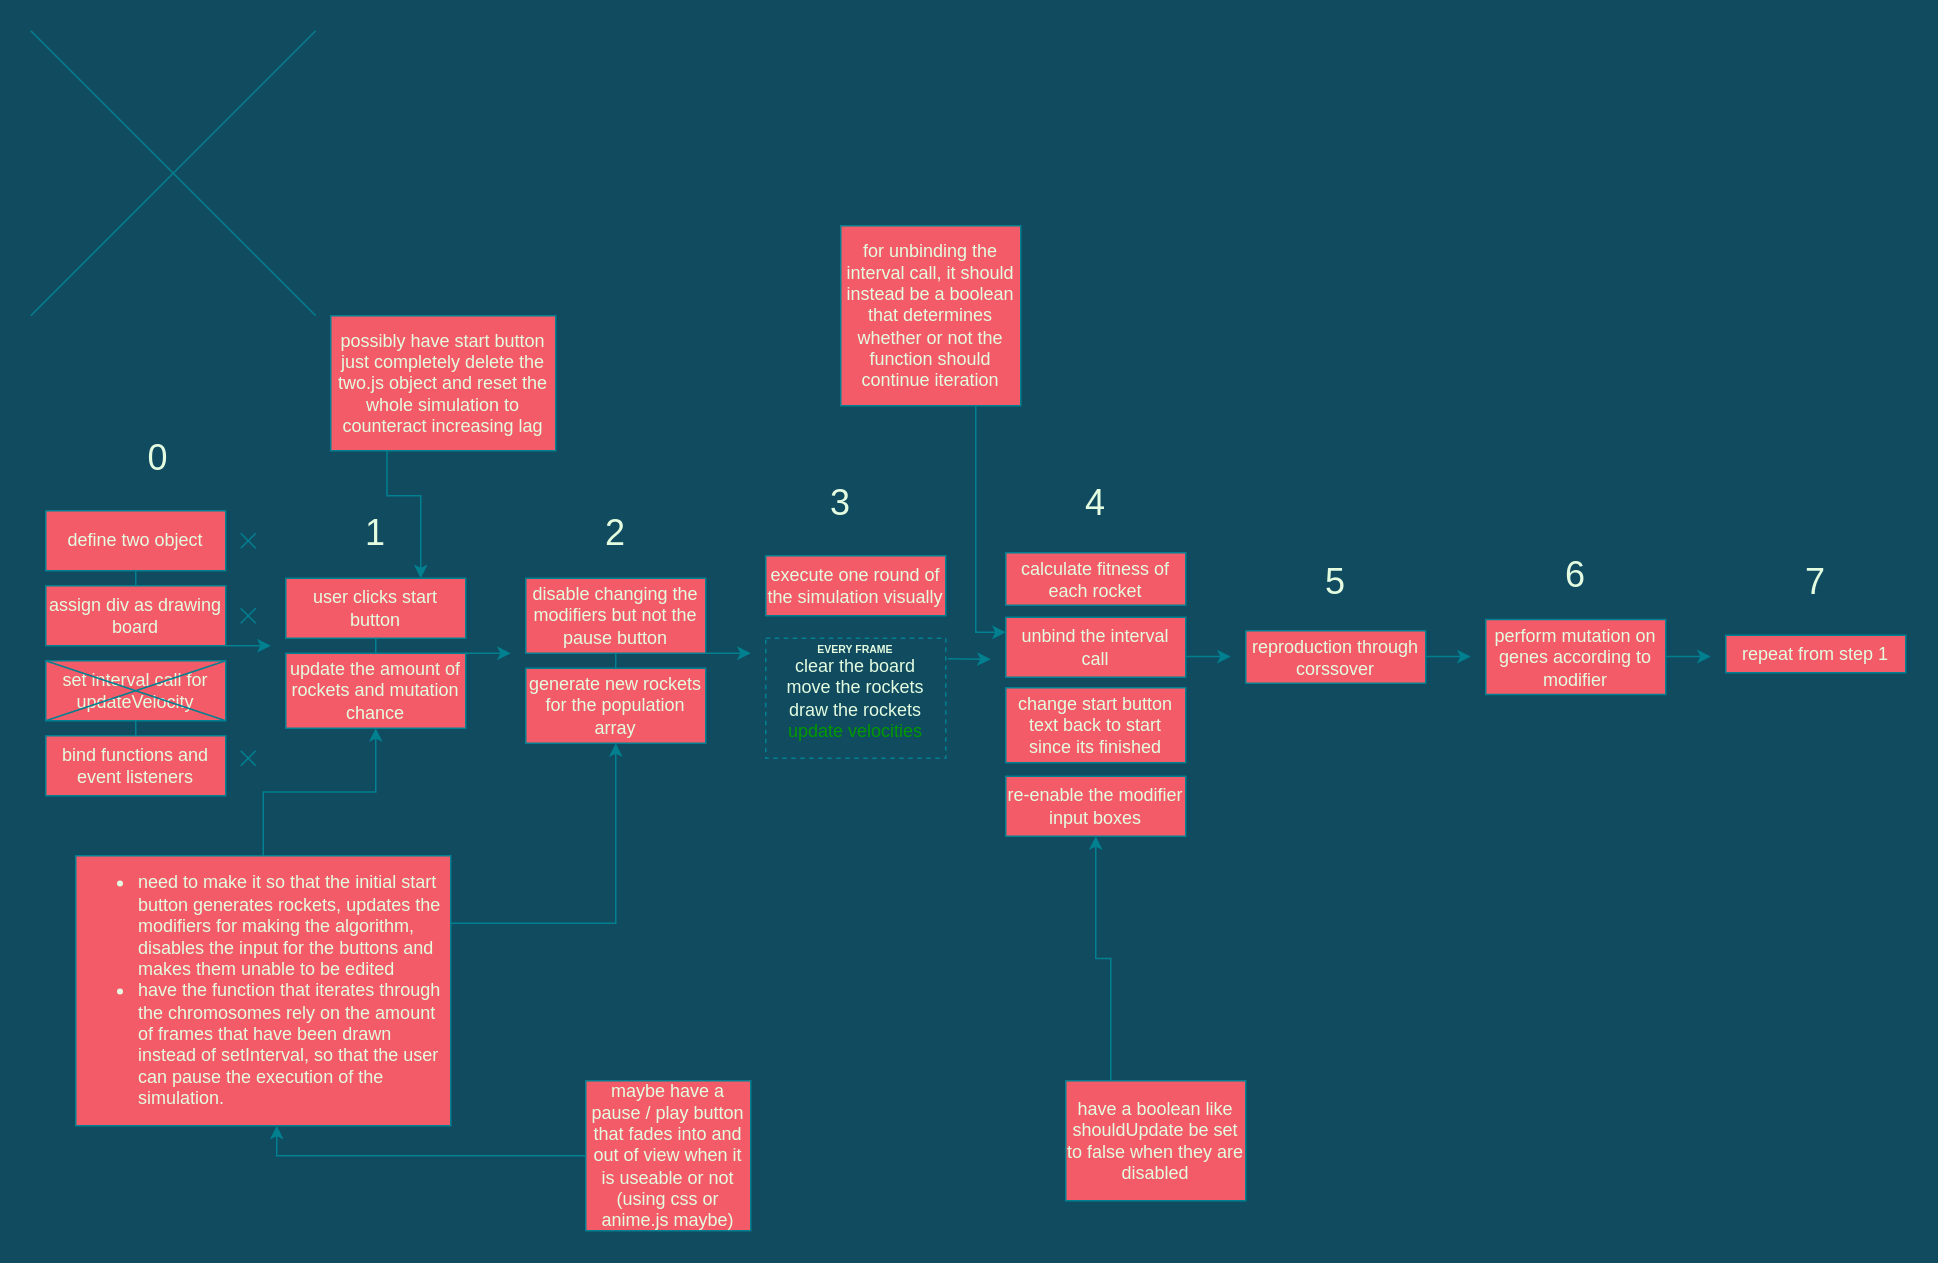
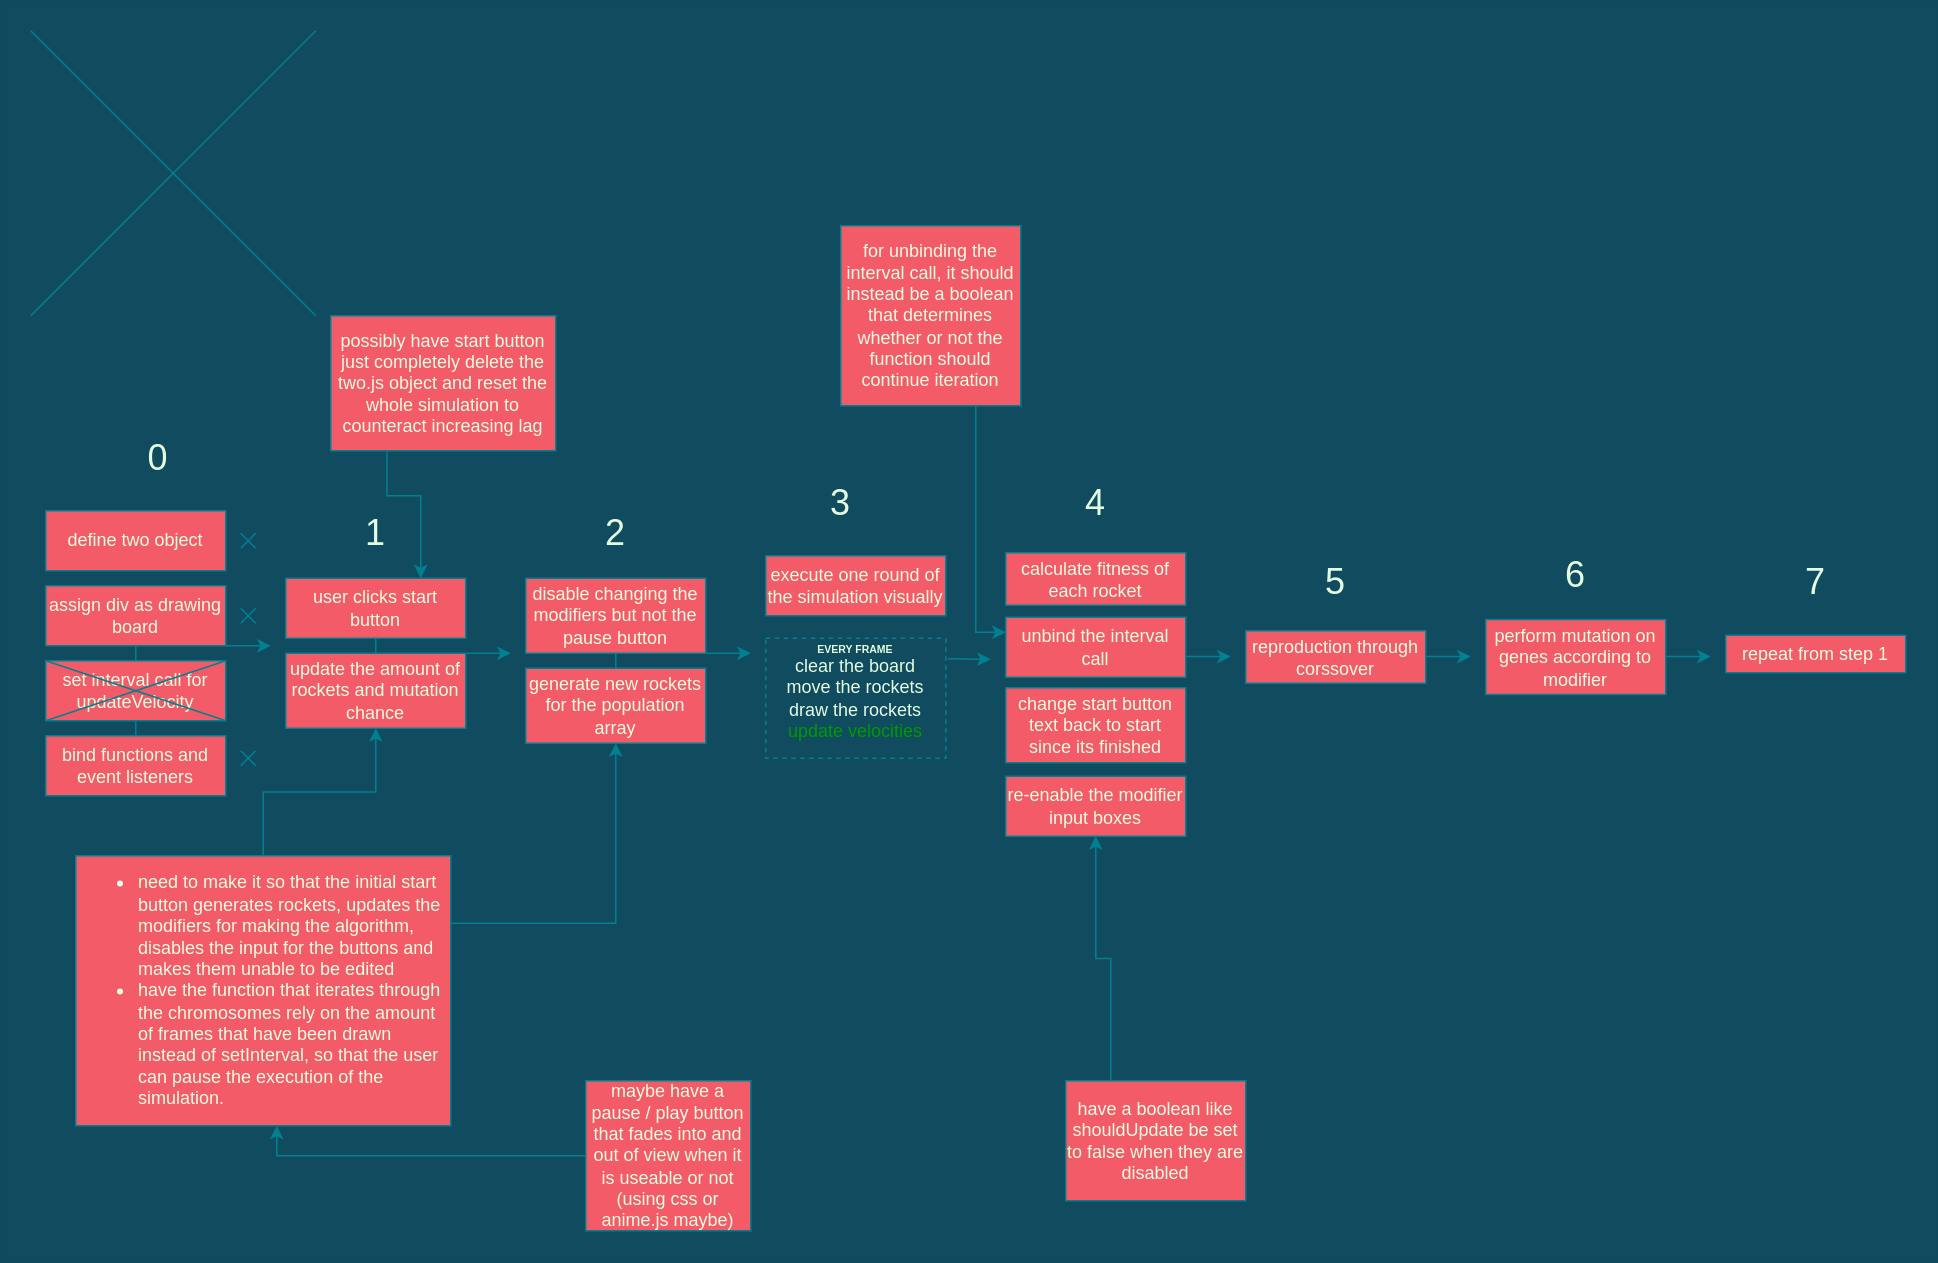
(136, 578) -> none
none -> (136, 653)
